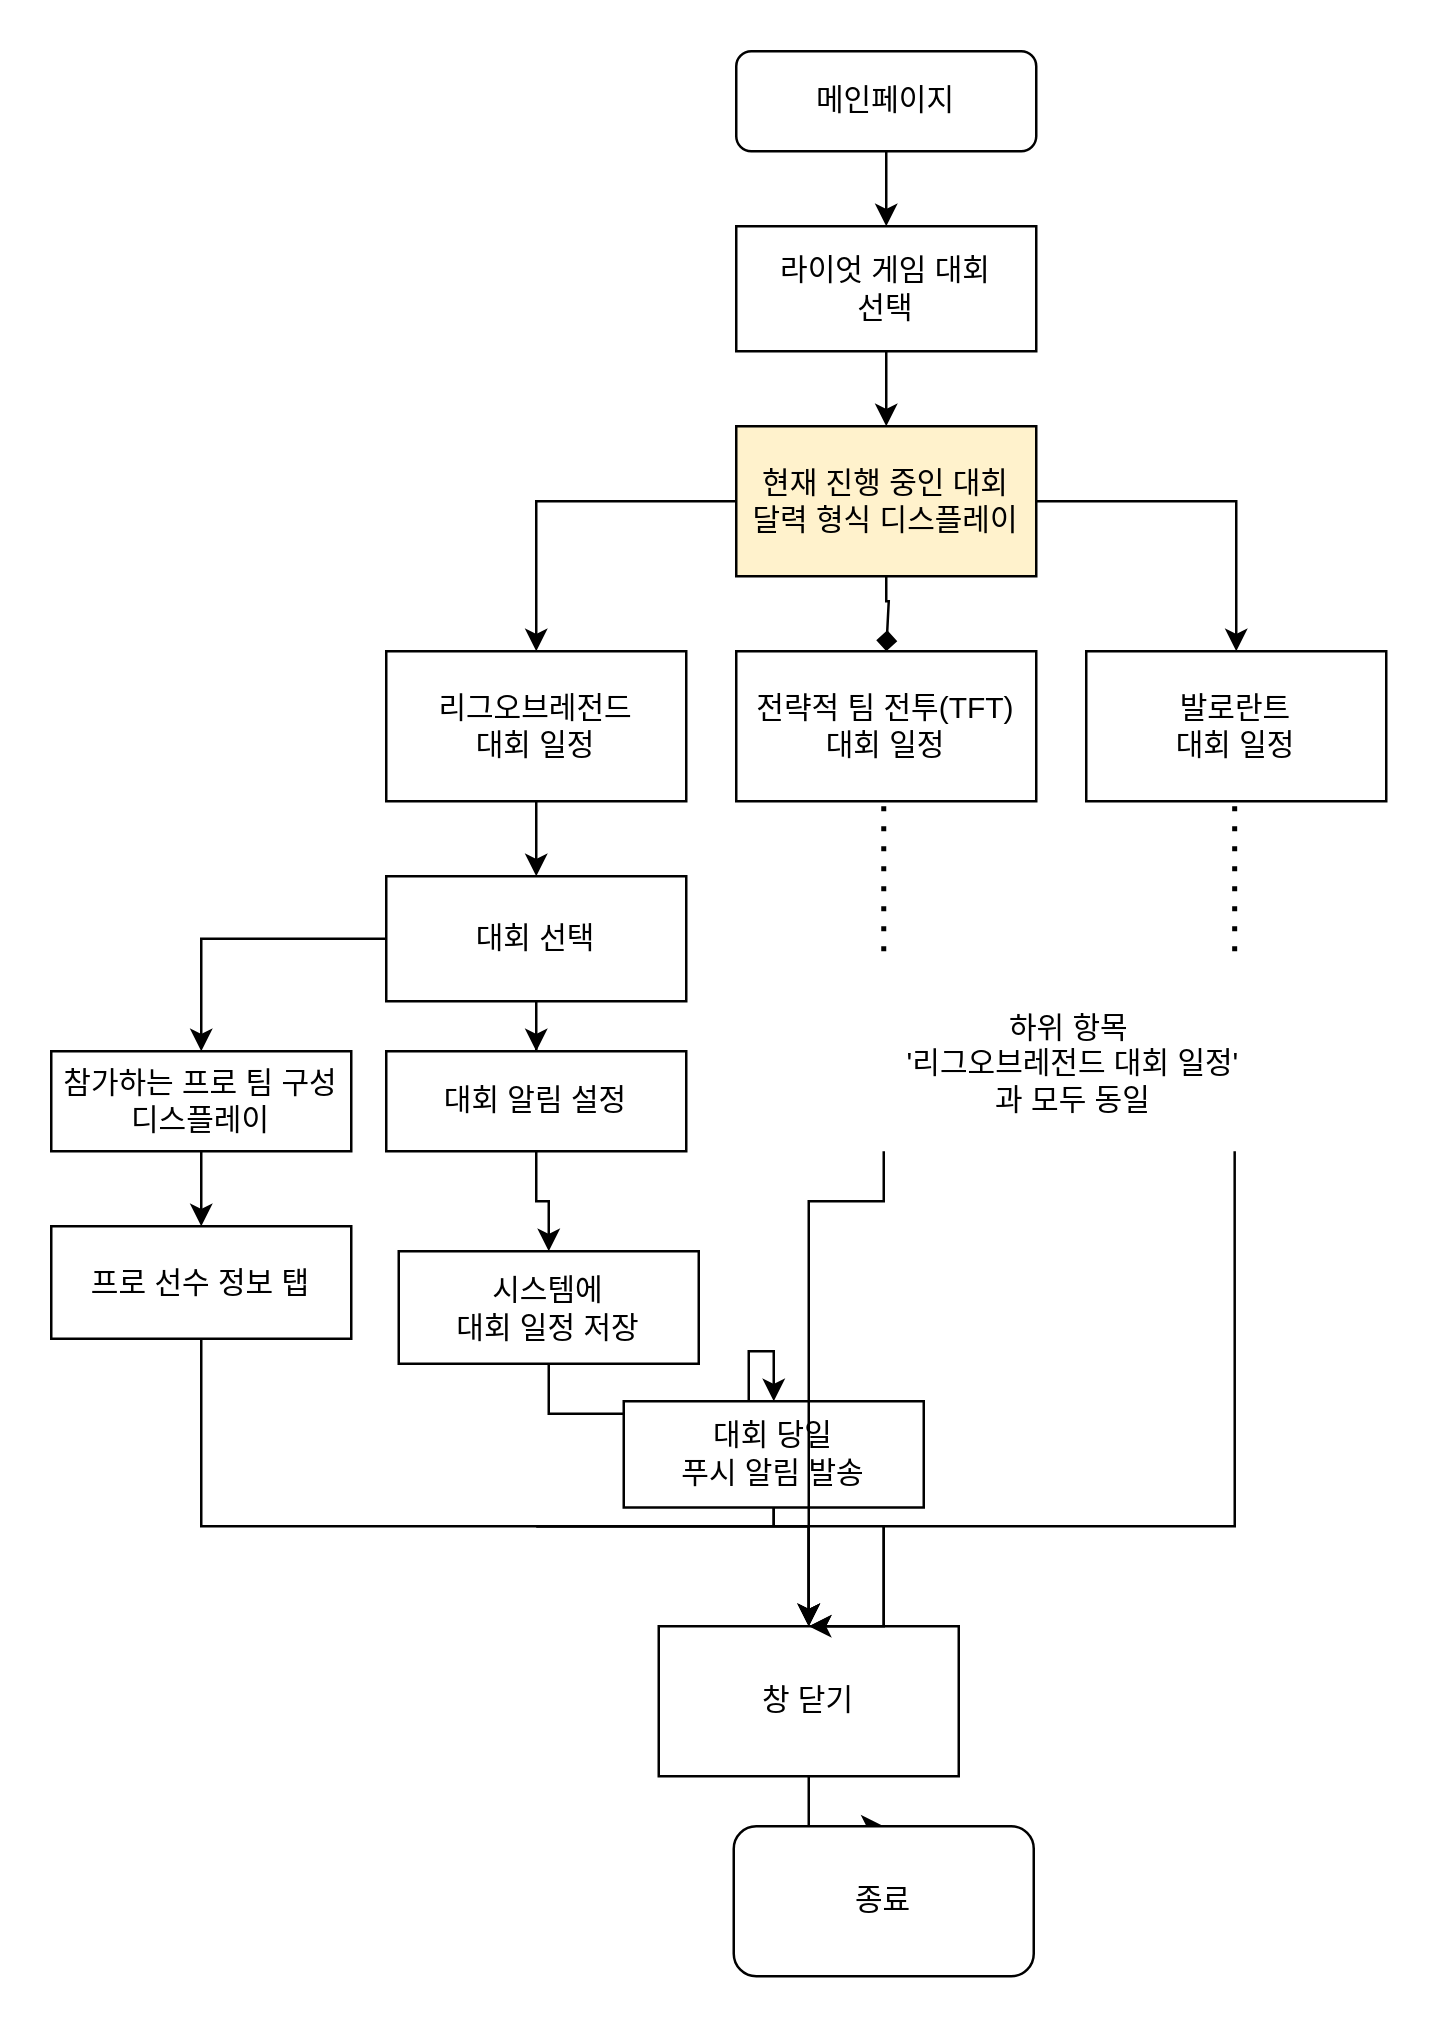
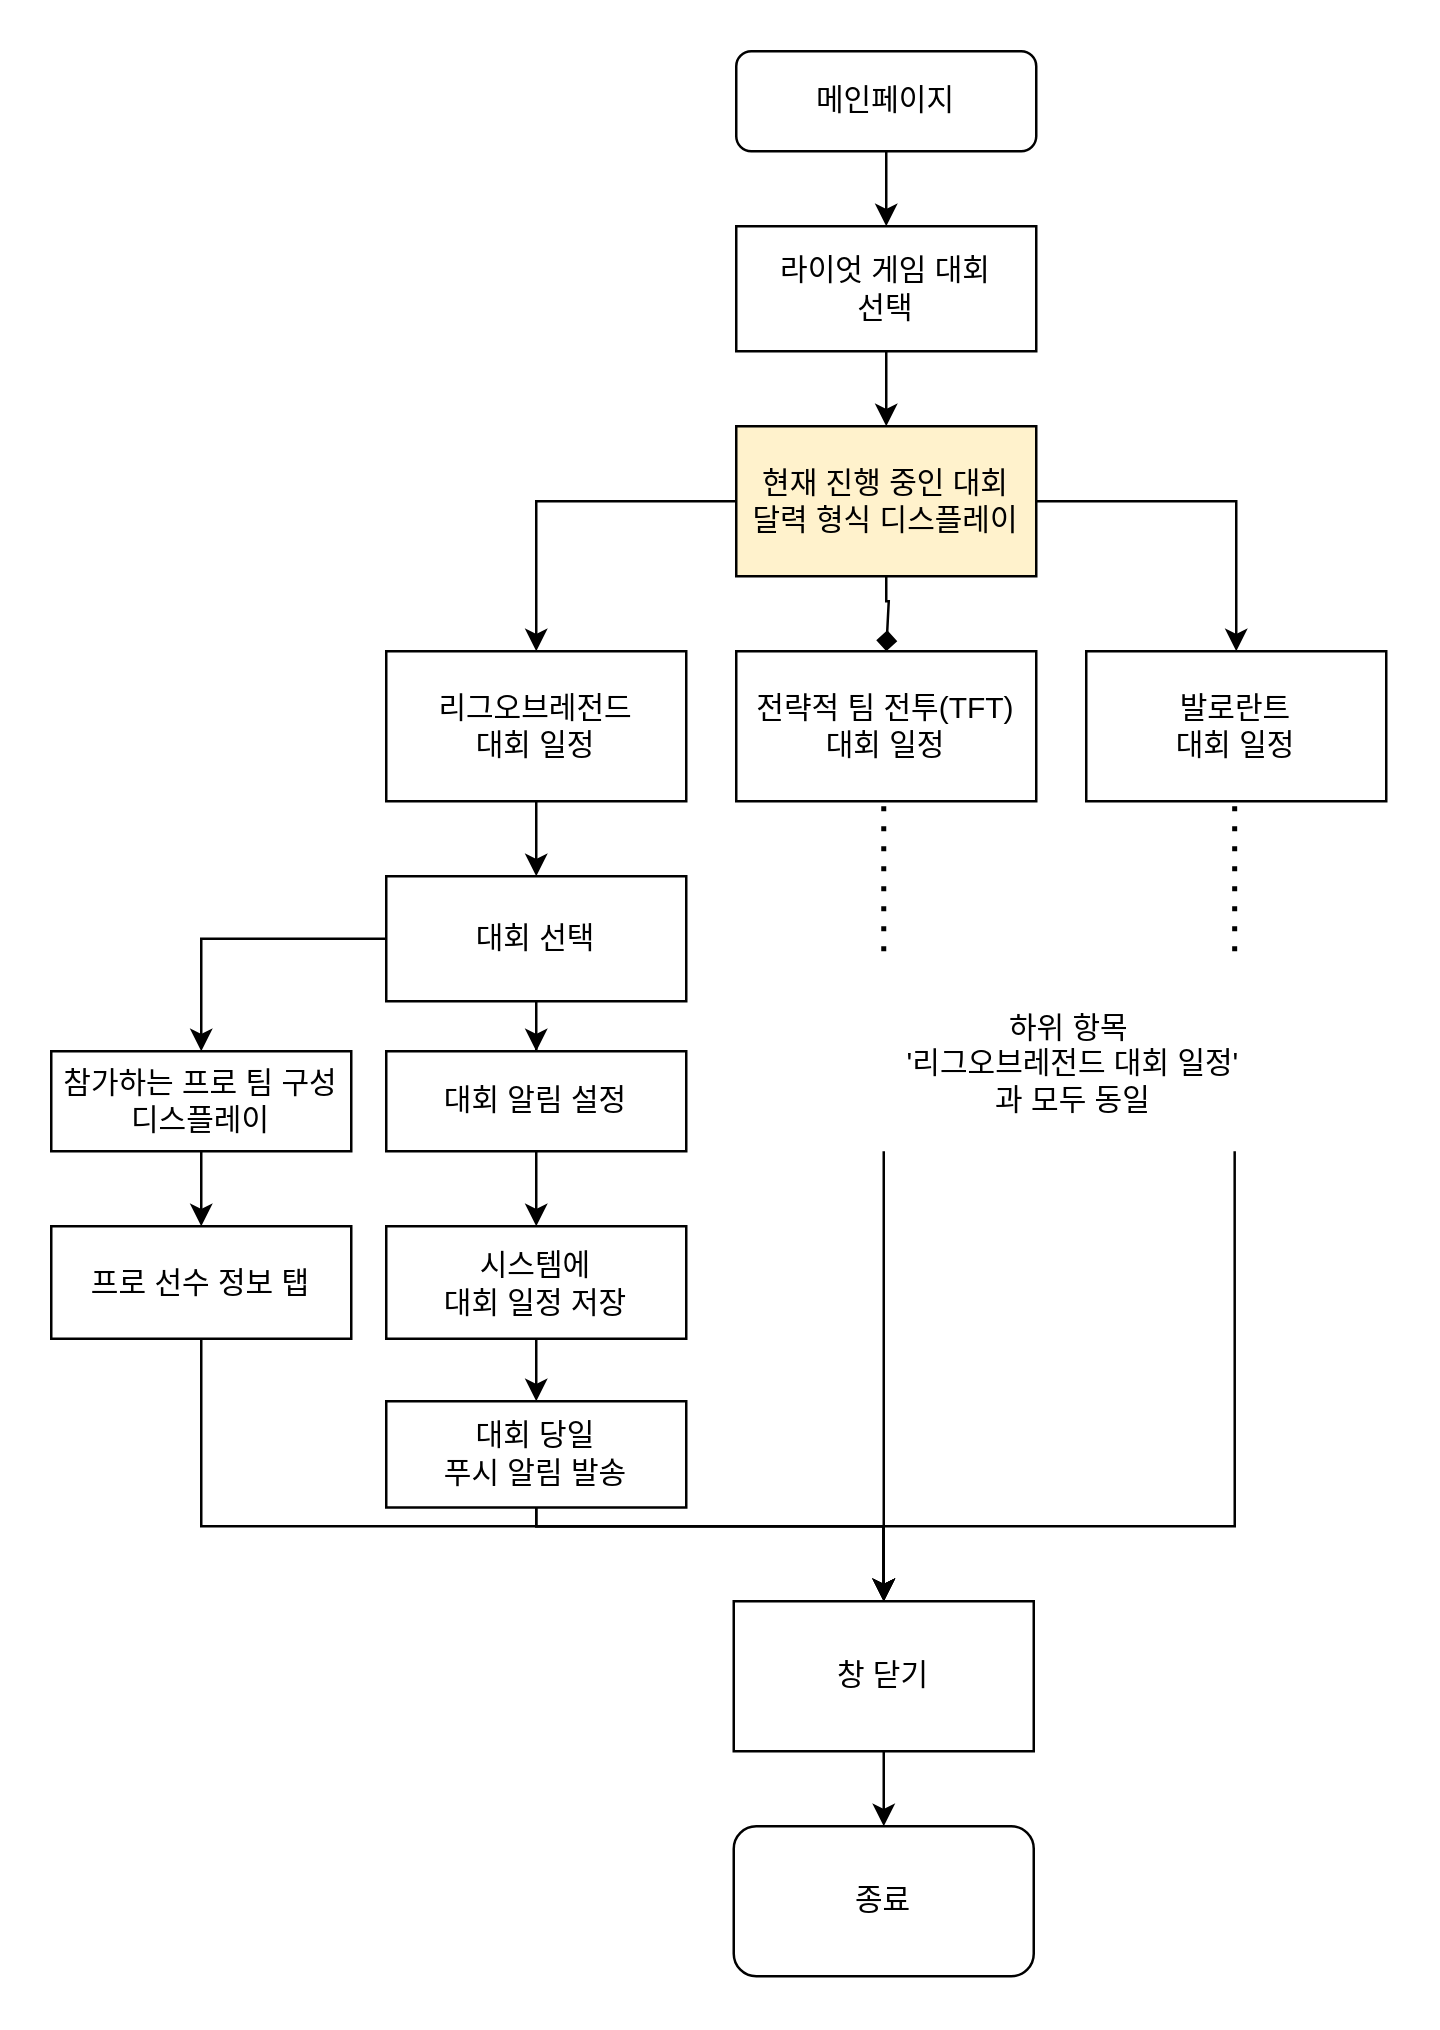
(549, 1308) -> (536, 1283)
(774, 1454) -> (536, 1454)
(809, 1701) -> (884, 1676)
